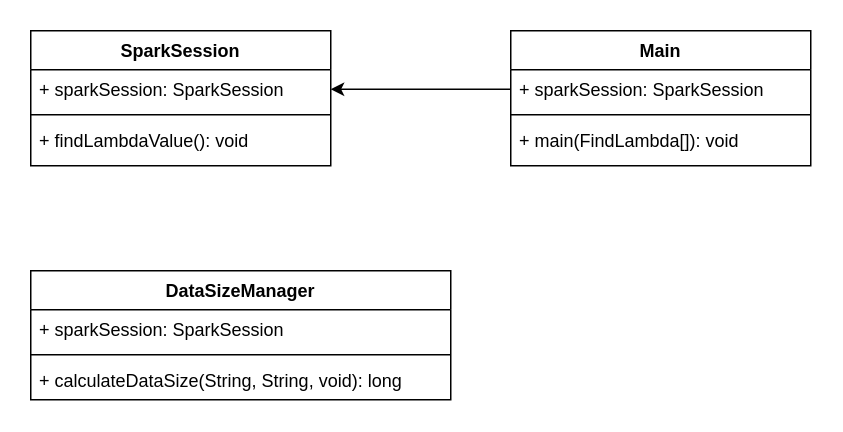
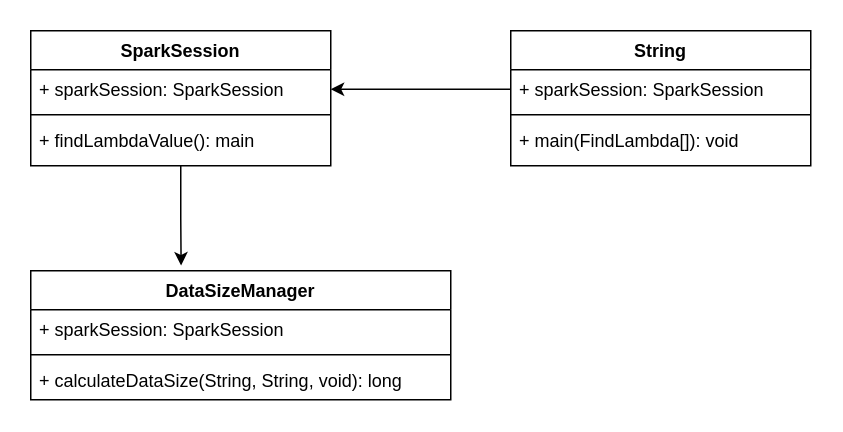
(660, 51) -> (660, 51)
(151, 141) -> (151, 141)
none -> (181, 211)
